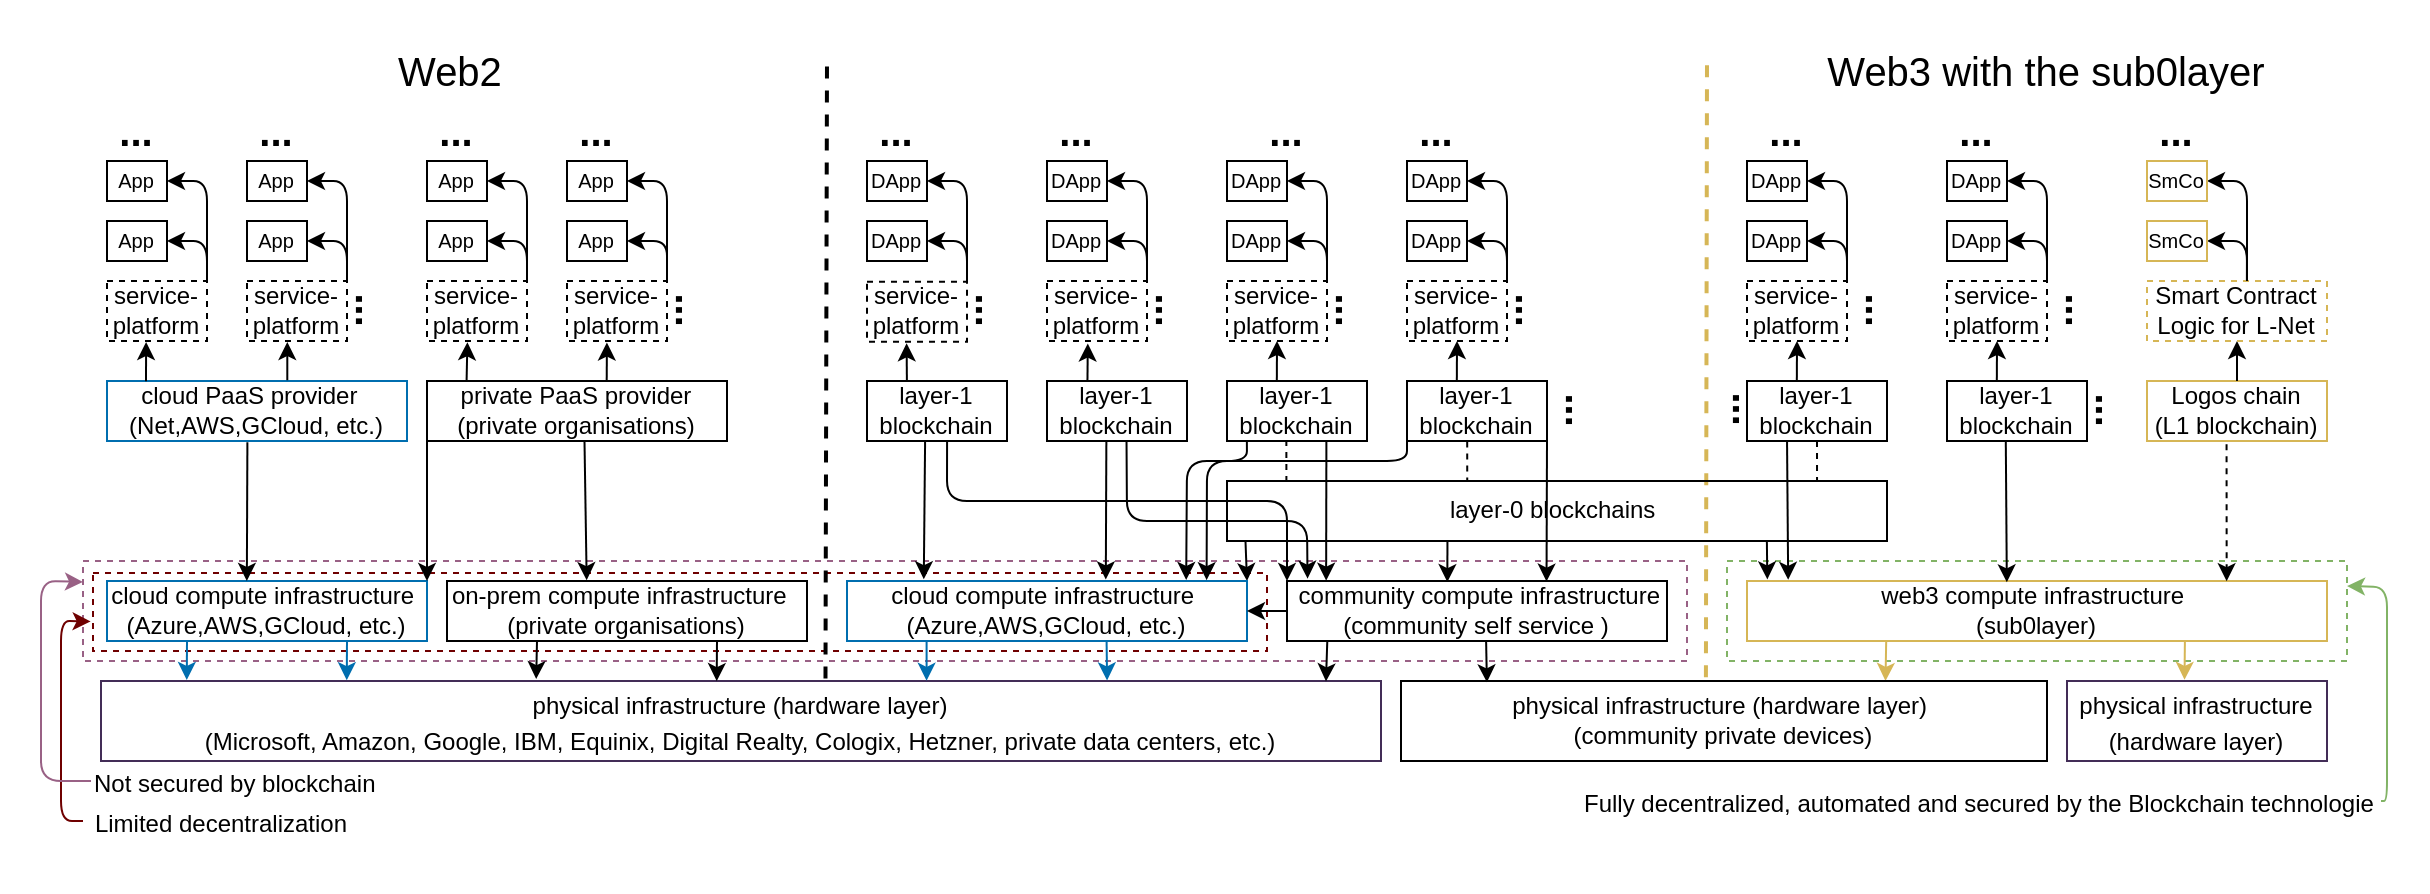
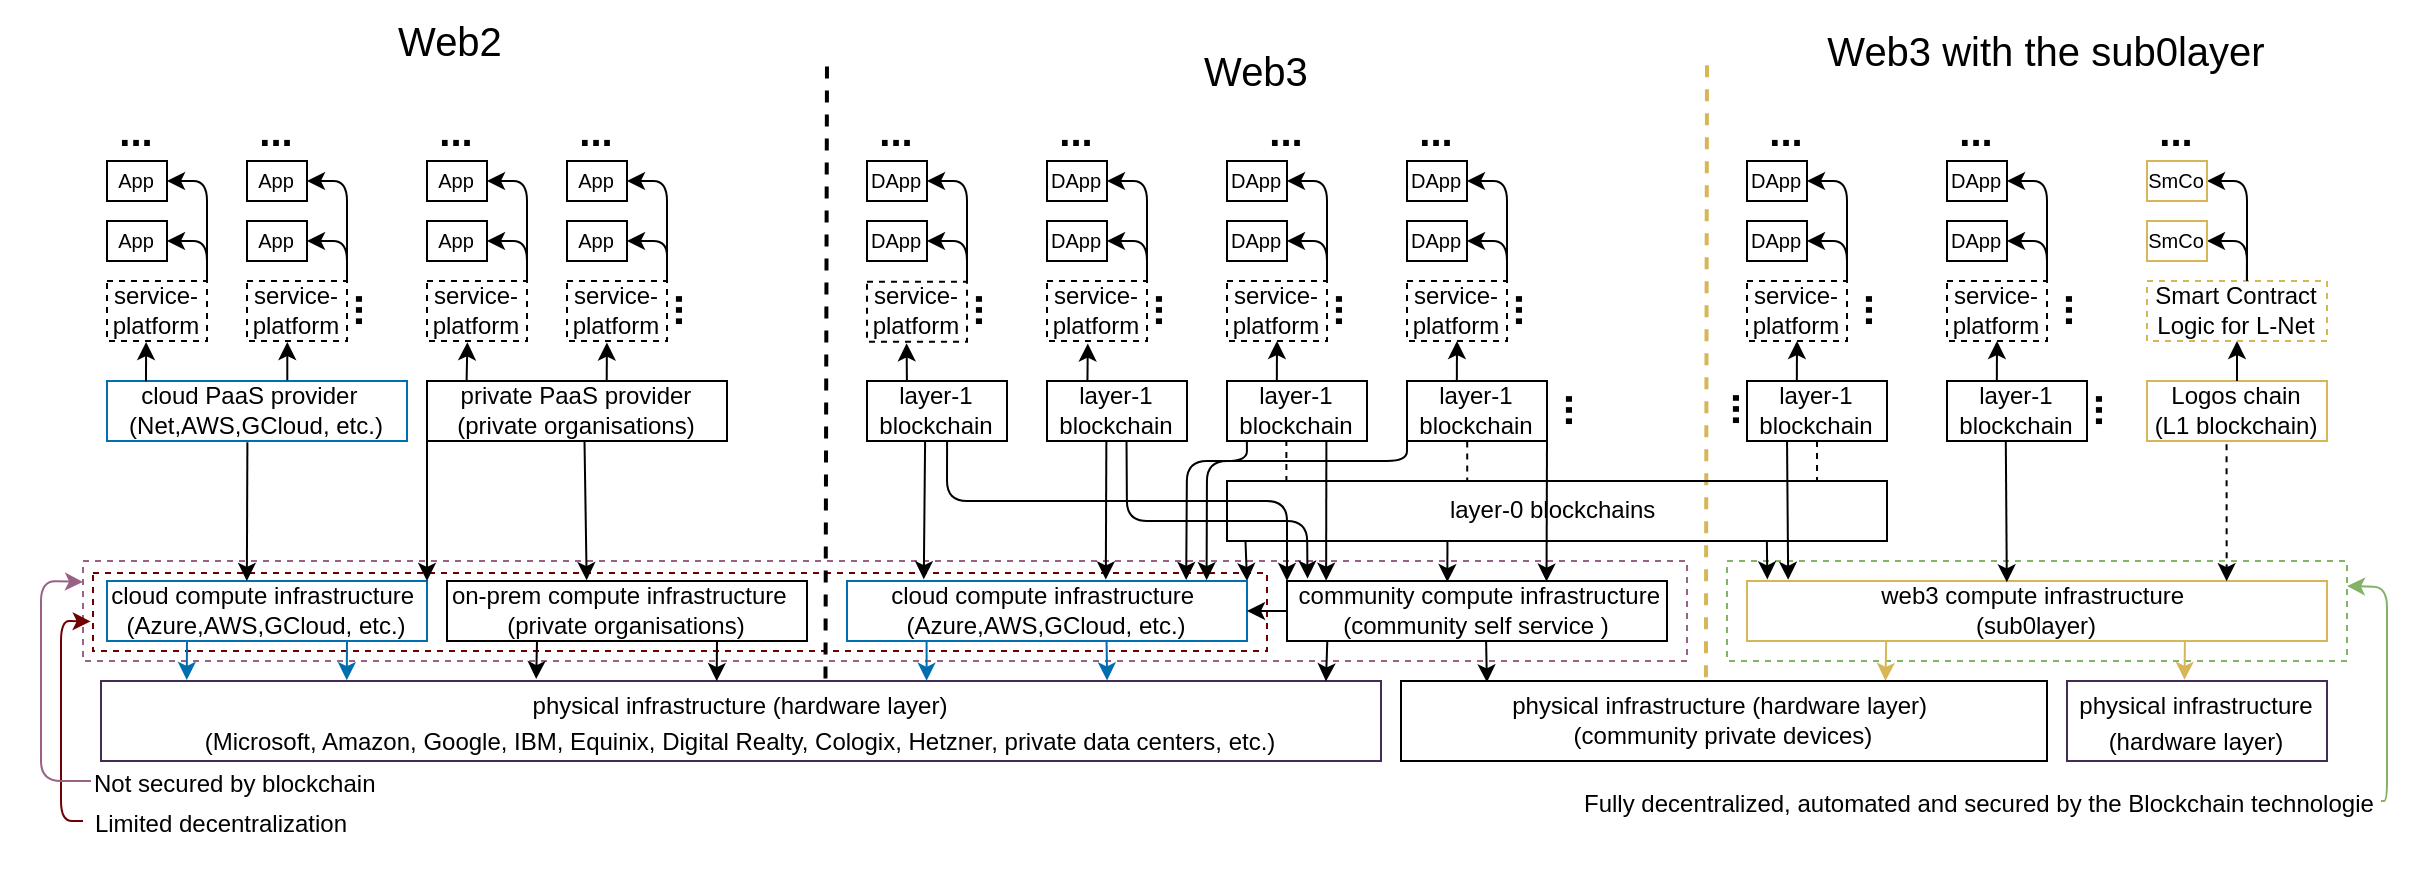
(451, 71) -> (451, 41)
none -> (1257, 71)
(2047, 71) -> (2047, 51)
